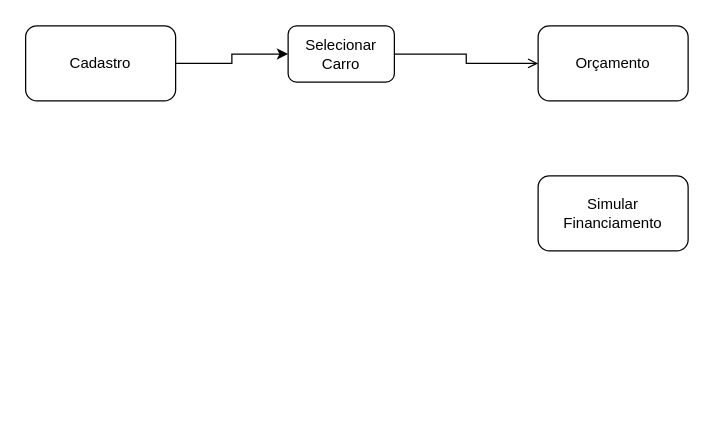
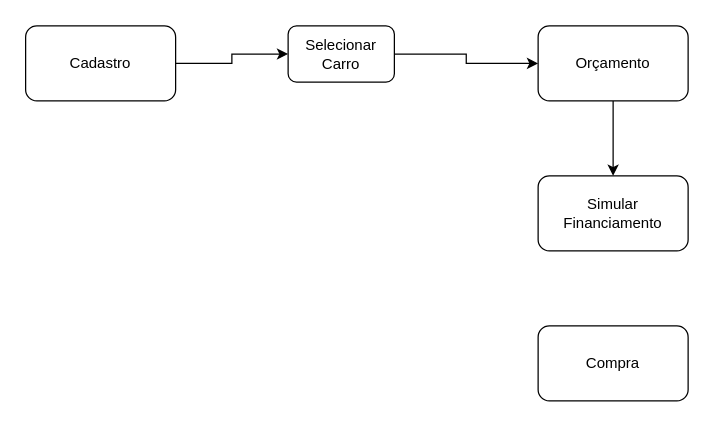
(530, 63) -> (528, 63)
none -> (613, 134)
none -> (613, 363)
